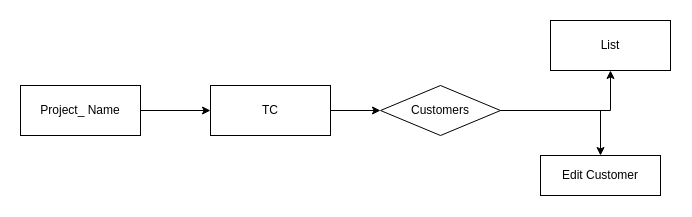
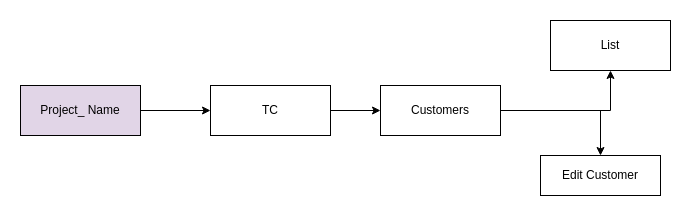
(81, 111) -> (81, 111)
(441, 111) -> (441, 111)
